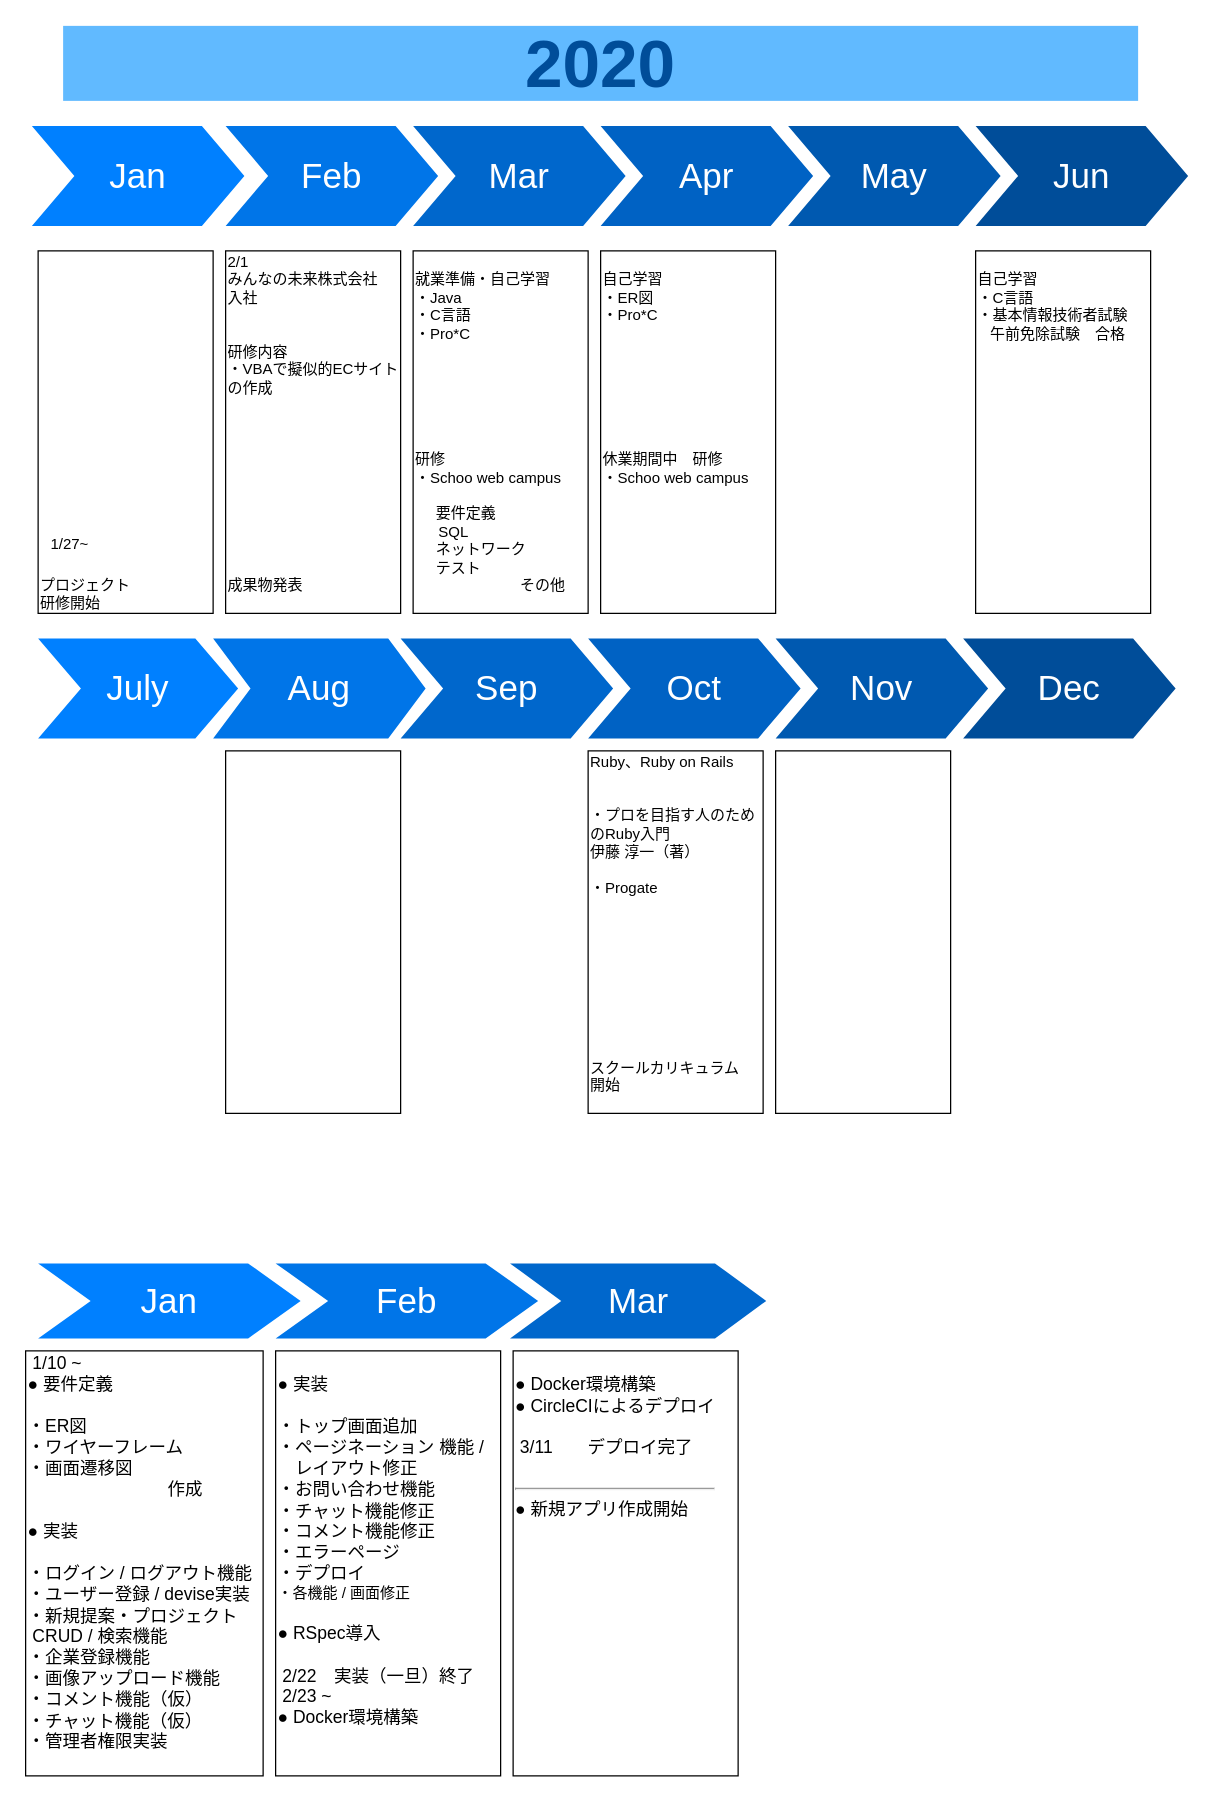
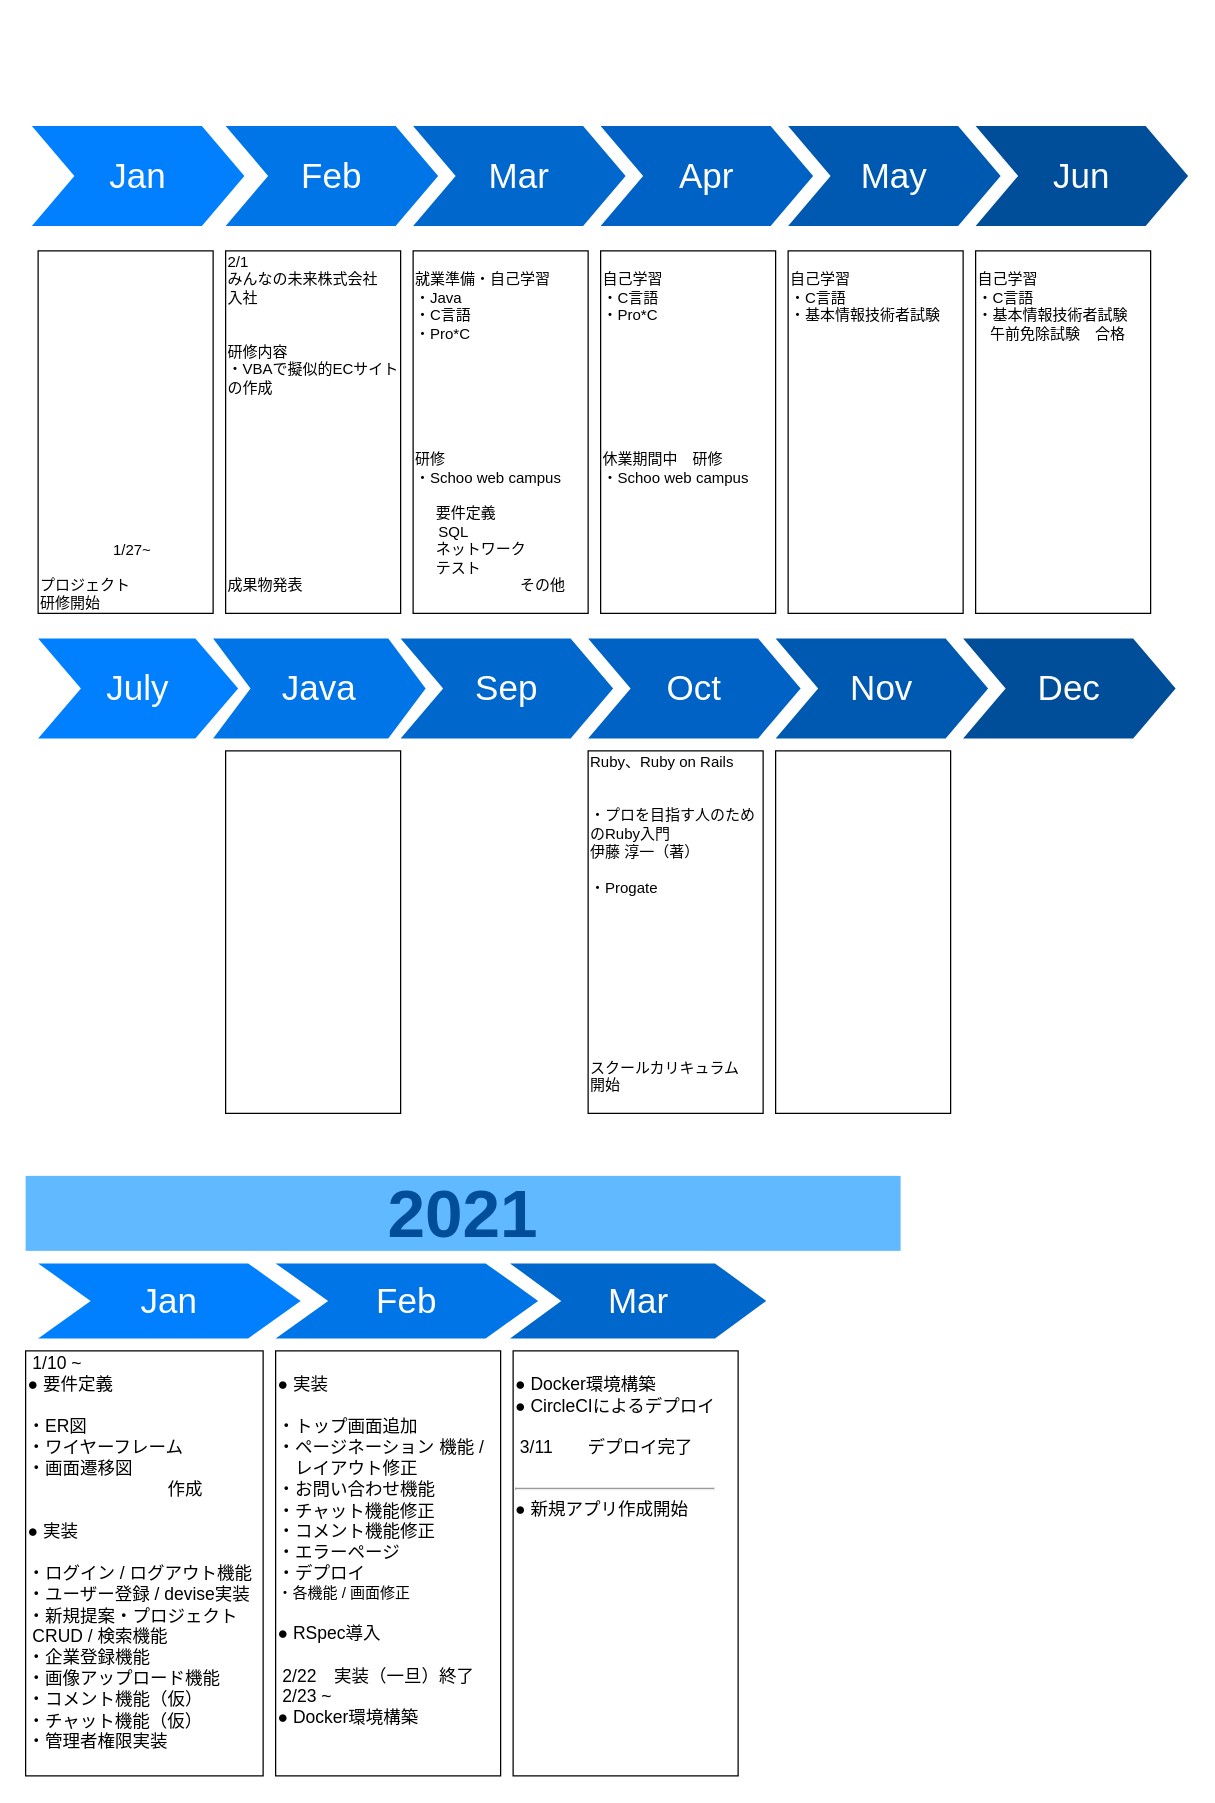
(601, 63) -> none
(676, 298) -> (676, 298)
none -> (876, 432)
(69, 544) -> (132, 551)
(319, 688) -> (319, 688)
none -> (463, 1213)
